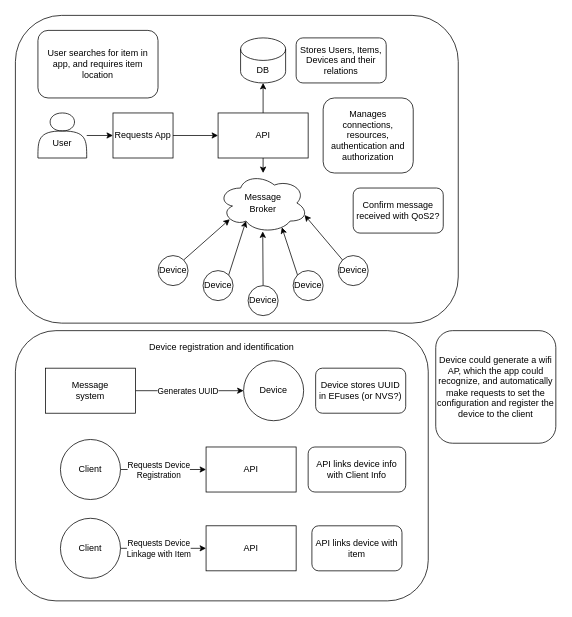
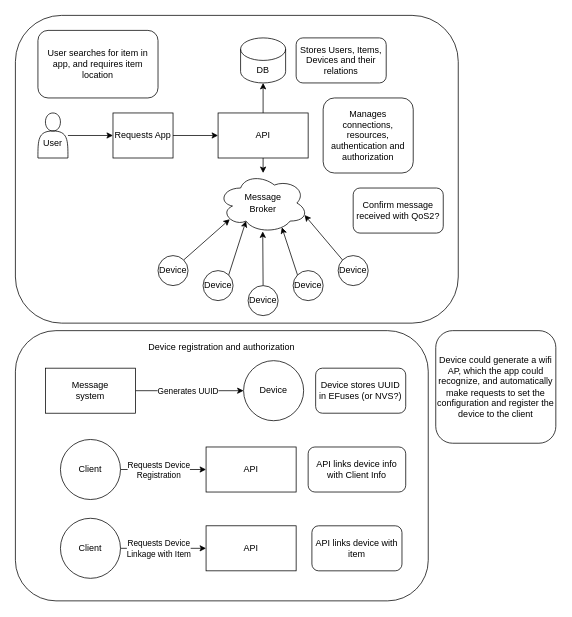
(62, 135) -> (53, 135)
(222, 347) -> (222, 347)
